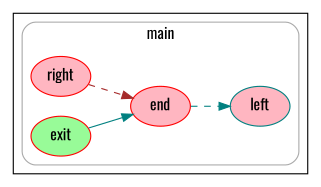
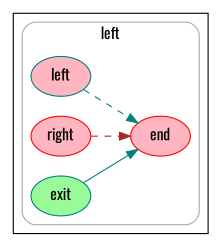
(161, 35) -> (111, 35)
(205, 106) -> (106, 103)
(61, 136) -> (61, 196)
